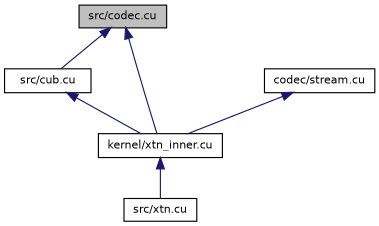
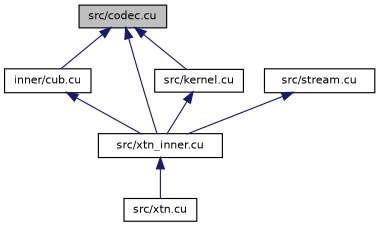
(48, 81) -> (48, 81)
none -> (199, 81)
(320, 81) -> (320, 81)
(160, 146) -> (160, 146)
